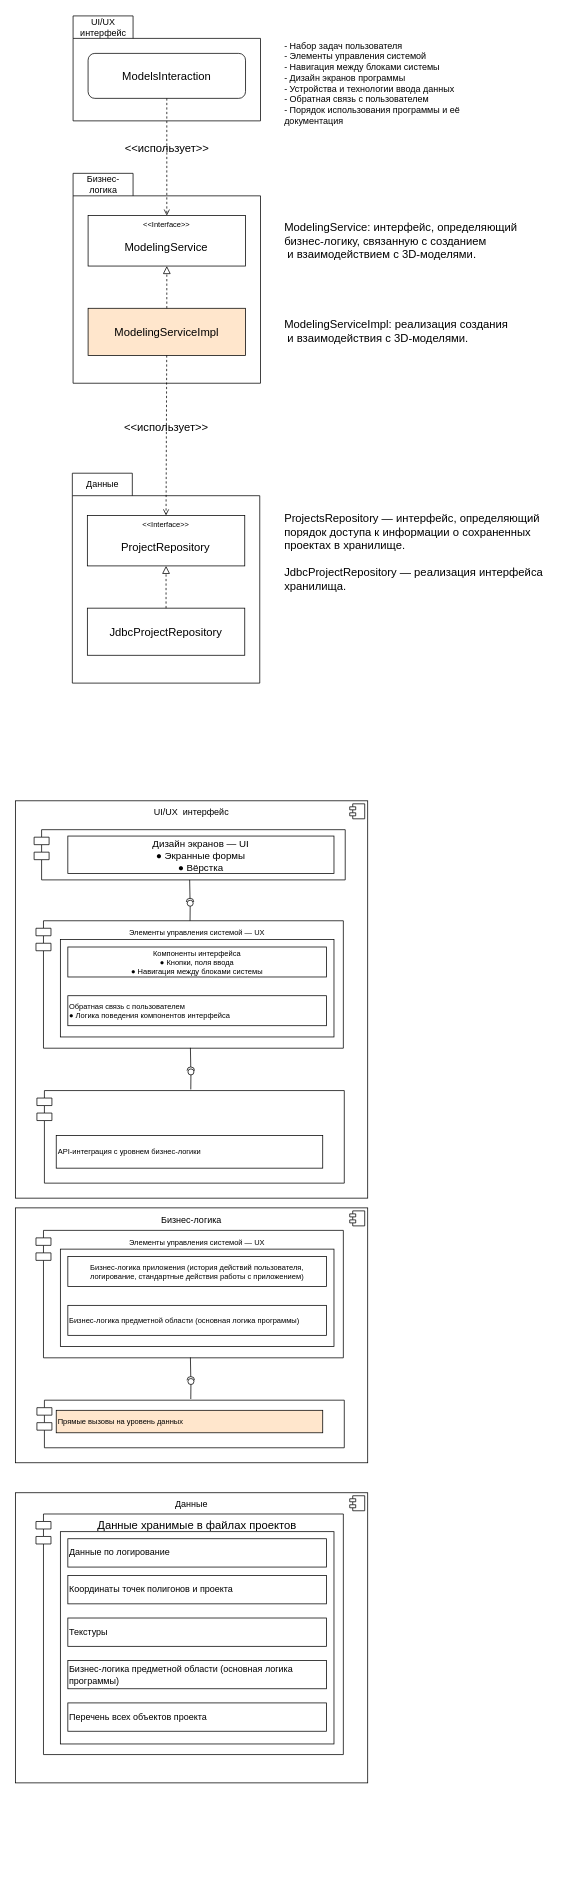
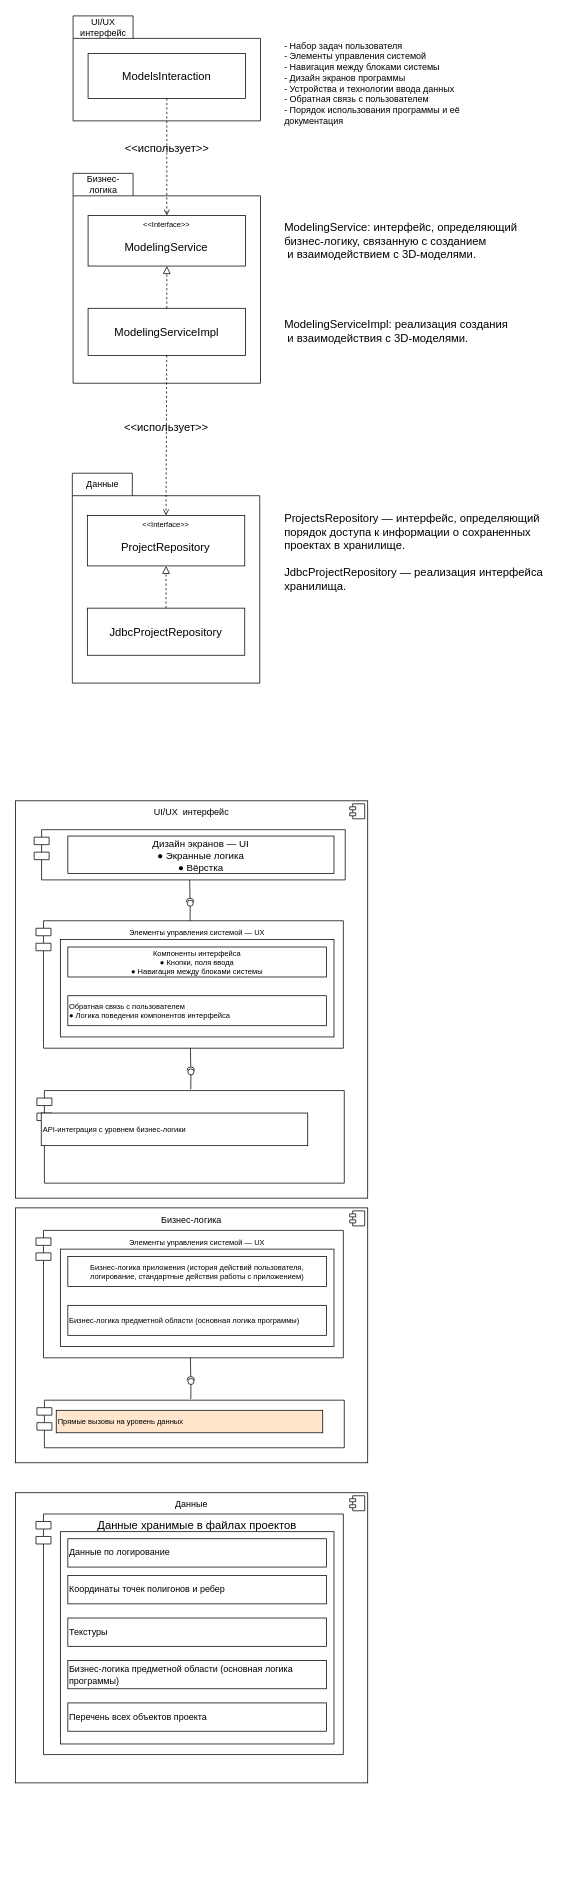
(167, 75) -> (167, 75)
(167, 331) -> (167, 331)
(201, 843) -> (201, 843)
(190, 1152) -> (175, 1129)
(155, 1590) -> (150, 1590)
